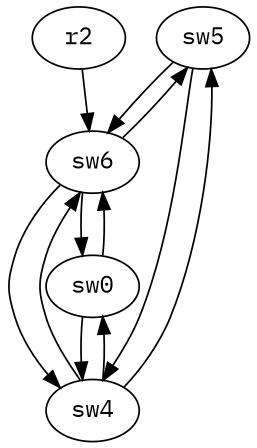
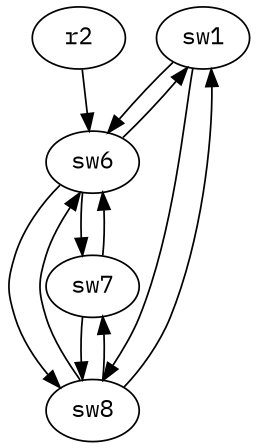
(203, 38) -> (203, 38)
(93, 286) -> (93, 286)
(93, 411) -> (93, 411)
